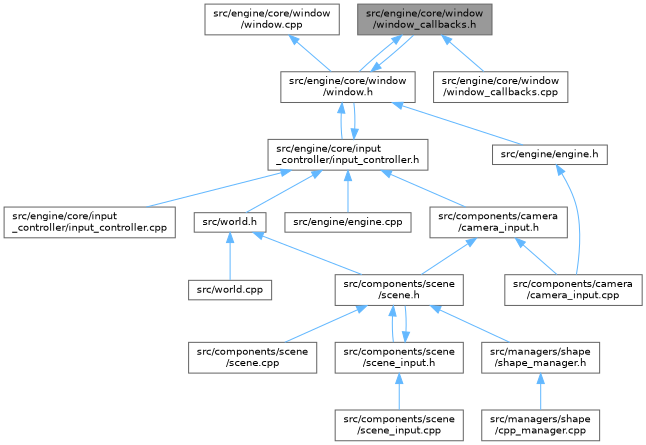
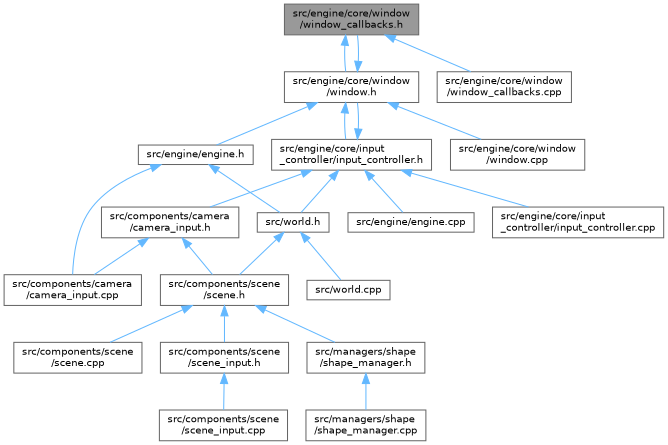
(314, 57) -> (440, 123)
none -> (243, 187)
(406, 319) -> none
(541, 425) -> (366, 425)
